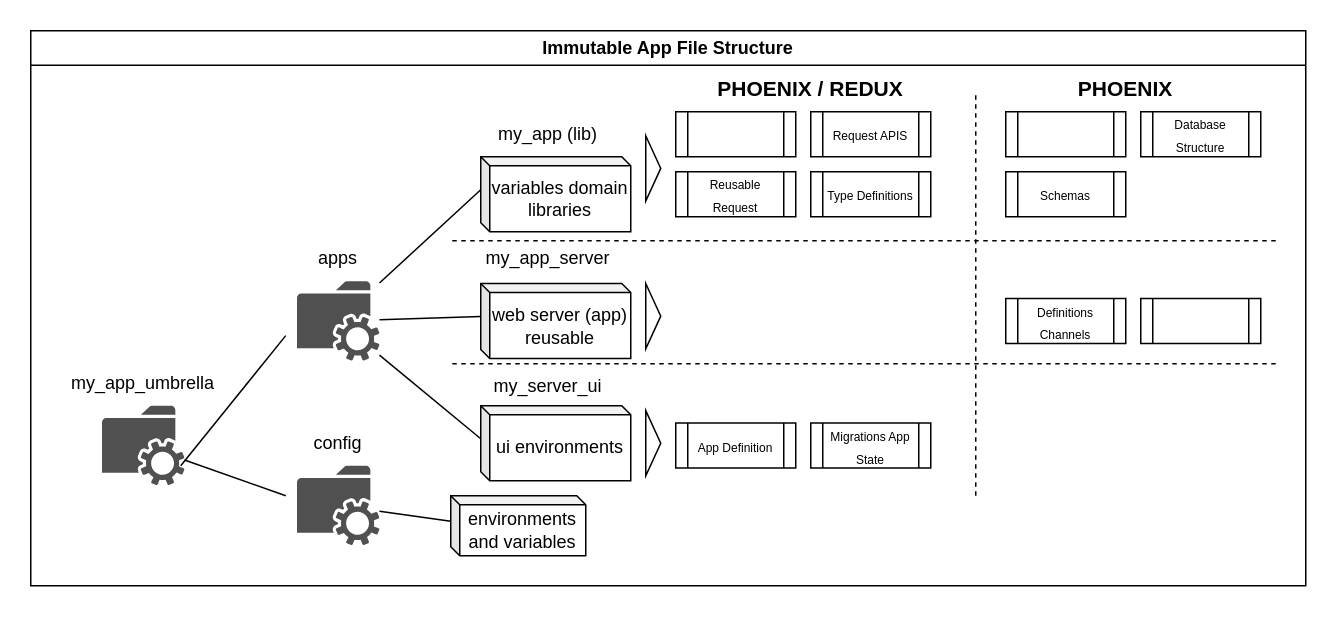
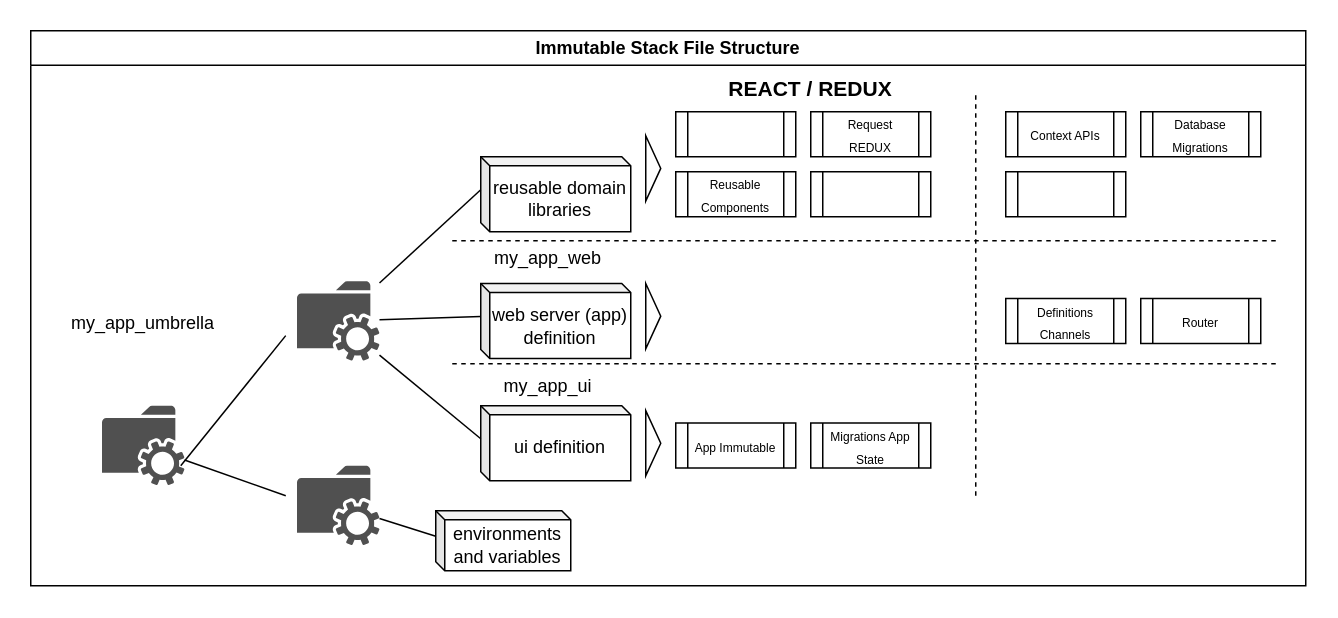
(668, 49) -> (668, 49)
(811, 89) -> (811, 89)
(1126, 89) -> none
(548, 134) -> none
(871, 134) -> (871, 134)
none -> (1066, 134)
(1201, 134) -> (1201, 134)
(736, 194) -> (736, 194)
(871, 194) -> none
(1066, 194) -> none
(560, 199) -> (560, 199)
(338, 259) -> none
(548, 259) -> (548, 259)
none -> (1201, 321)
(560, 326) -> (560, 326)
(143, 383) -> (143, 323)
(548, 386) -> (548, 386)
(338, 443) -> none
(736, 446) -> (736, 446)
(560, 448) -> (560, 448)
(518, 526) -> (503, 541)
